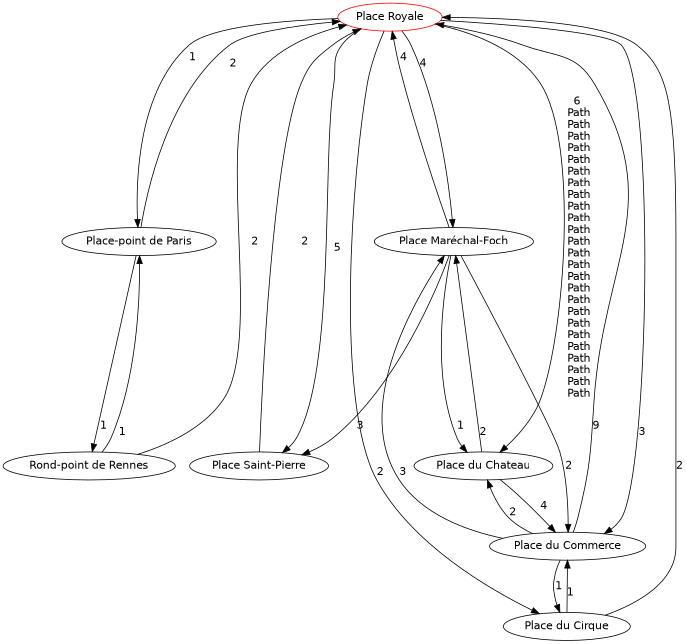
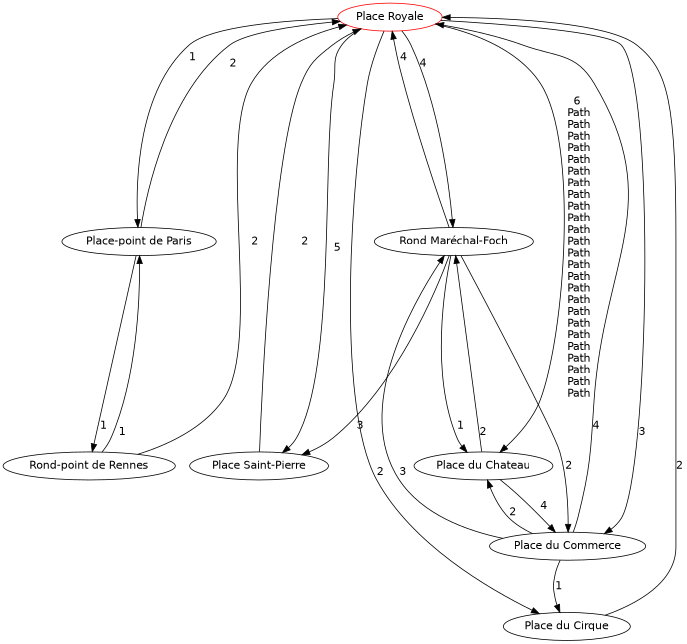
(454, 242) -> (454, 242)
(596, 426) -> (596, 426)
(567, 590) -> none
